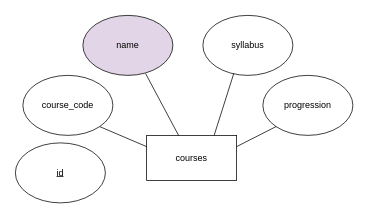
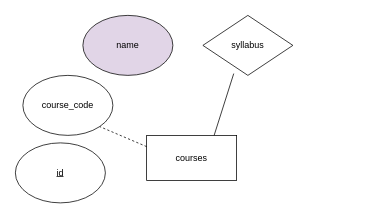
(248, 45) -> (248, 45)
(162, 104) -> none
(308, 105) -> none
(123, 136) -> (123, 136)
(256, 137) -> none
